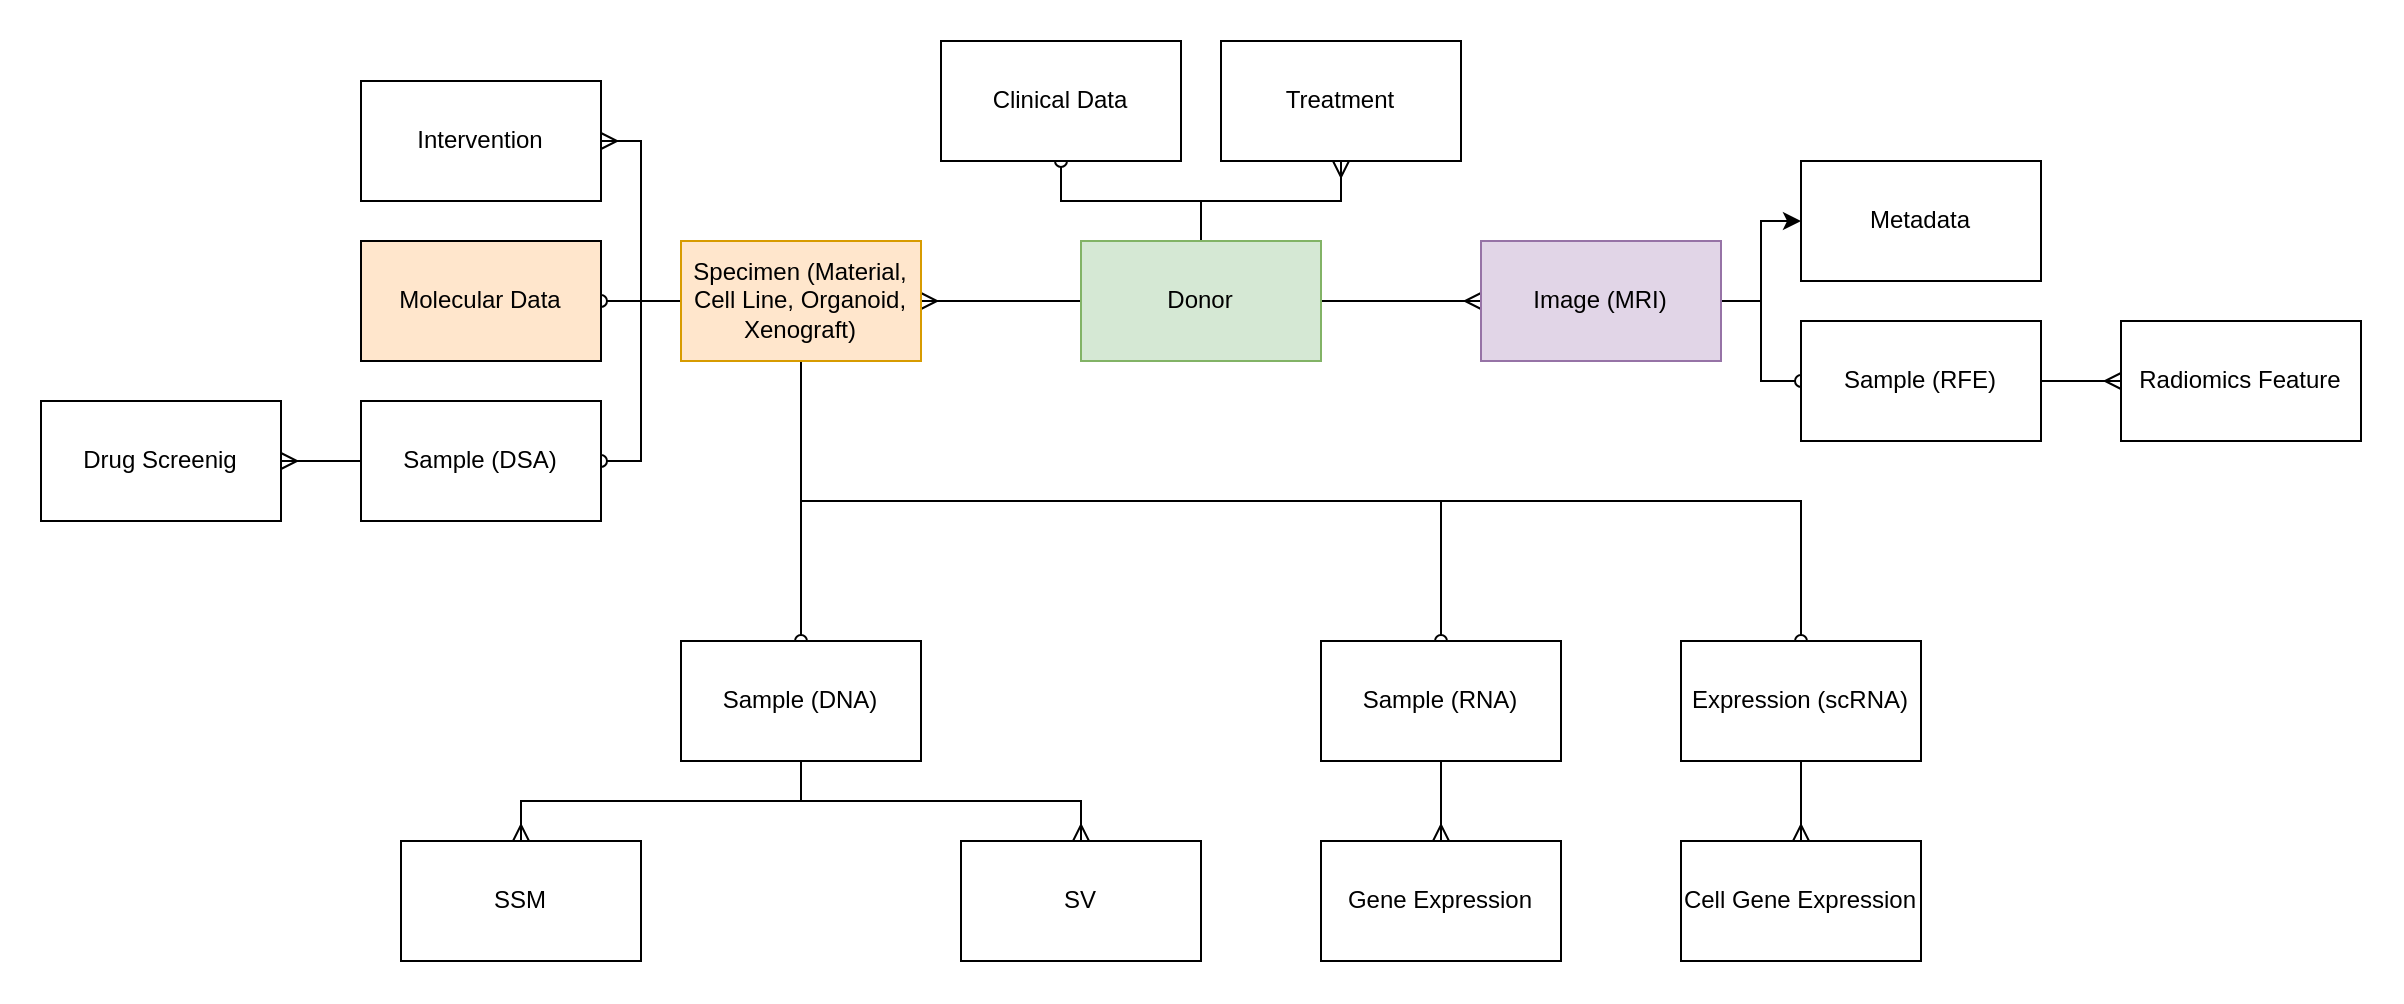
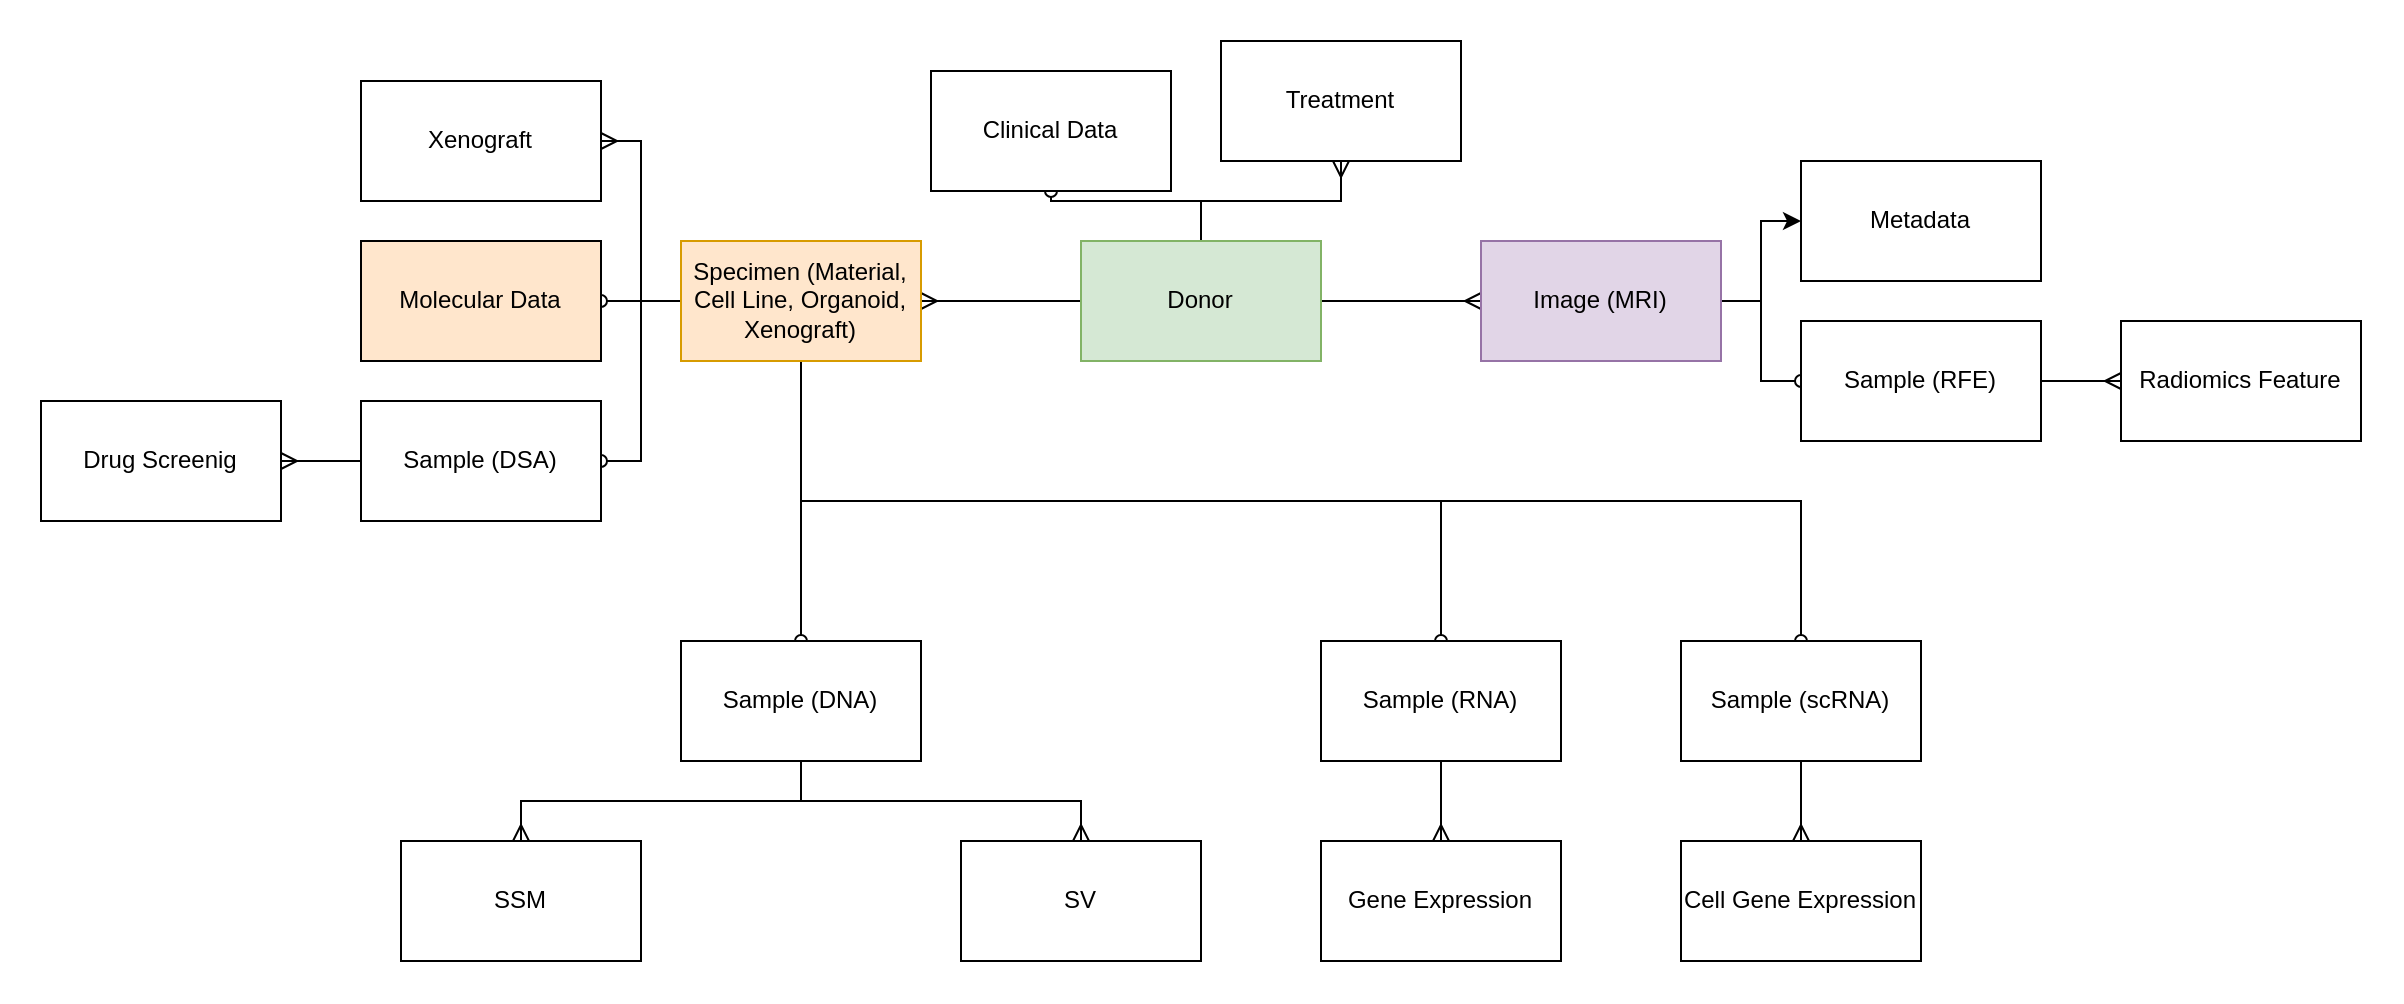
(1061, 101) -> (1051, 131)
(481, 141) -> (481, 141)
(1801, 701) -> (1801, 701)
